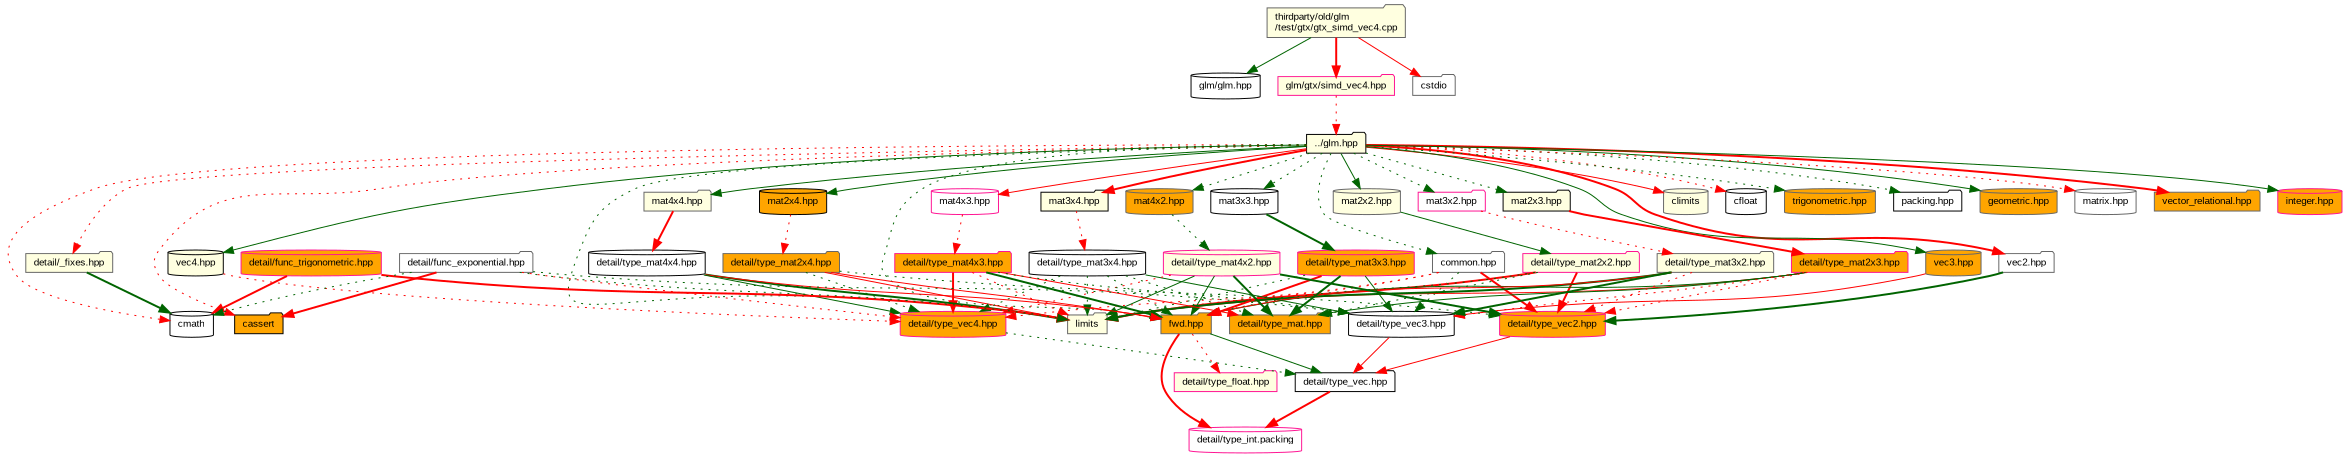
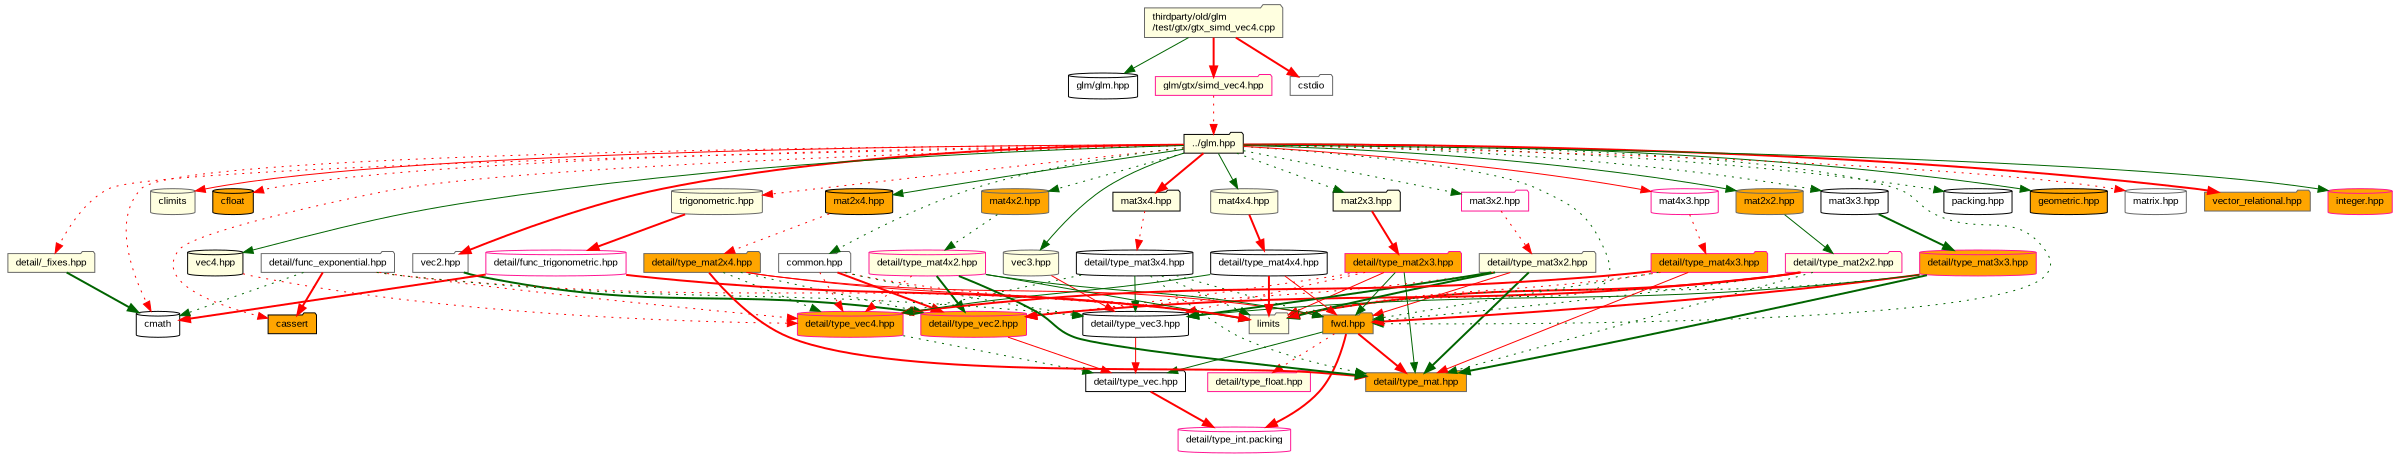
(1385, 54) -> (1262, 54)
(1571, 163) -> (978, 170)
(678, 202) -> (1244, 202)
(1367, 202) -> (1770, 202)
(1746, 202) -> (233, 202)
(1830, 202) -> (717, 202)
(1928, 202) -> (1978, 202)
(2019, 202) -> (2069, 202)
none -> (641, 230)
(311, 263) -> (556, 263)
(1953, 263) -> (1031, 263)
(1168, 292) -> none
(789, 293) -> (808, 293)
(882, 296) -> (1269, 290)
(1097, 301) -> (1452, 306)
none -> (1468, 331)
none -> (1378, 350)
none -> (1019, 367)
